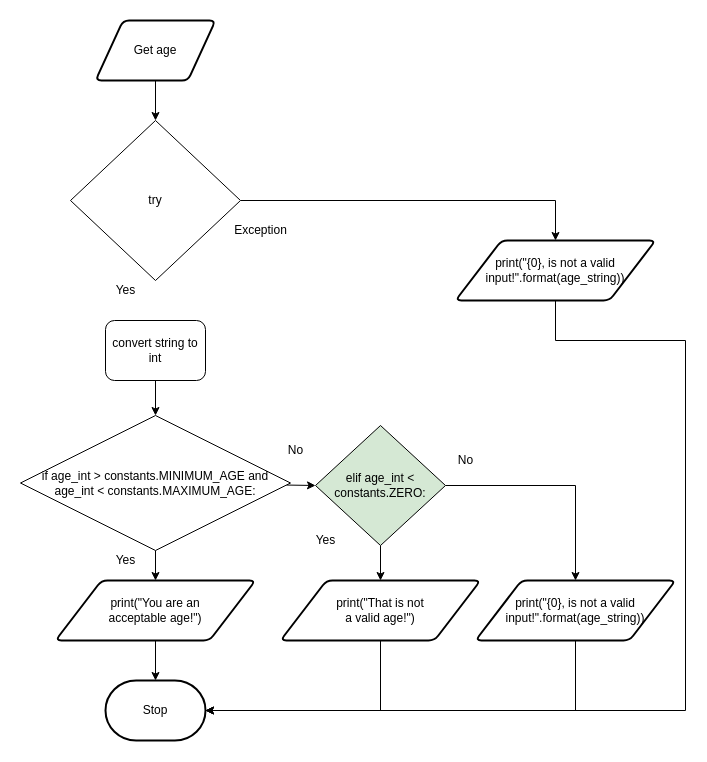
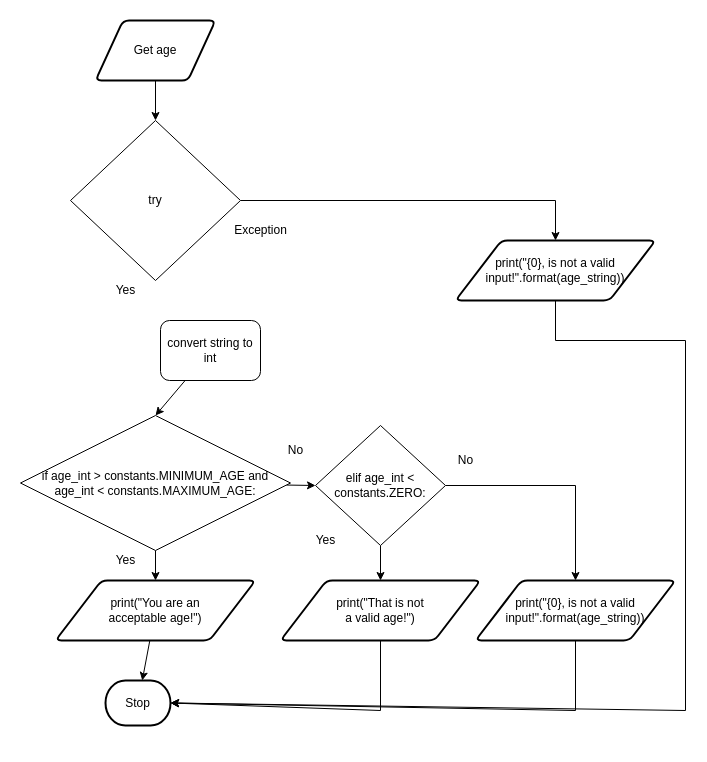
(156, 351) -> (211, 351)
(381, 486) -> (381, 486)
(156, 711) -> (138, 703)
